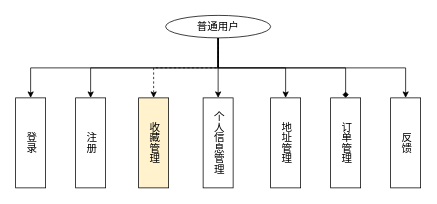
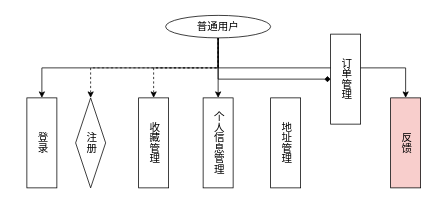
(90, 80) -> (90, 80)
(285, 81) -> none
(30, 143) -> (42, 143)
(90, 143) -> (90, 143)
(153, 143) -> (153, 143)
(345, 143) -> (345, 79)
(405, 143) -> (405, 143)
